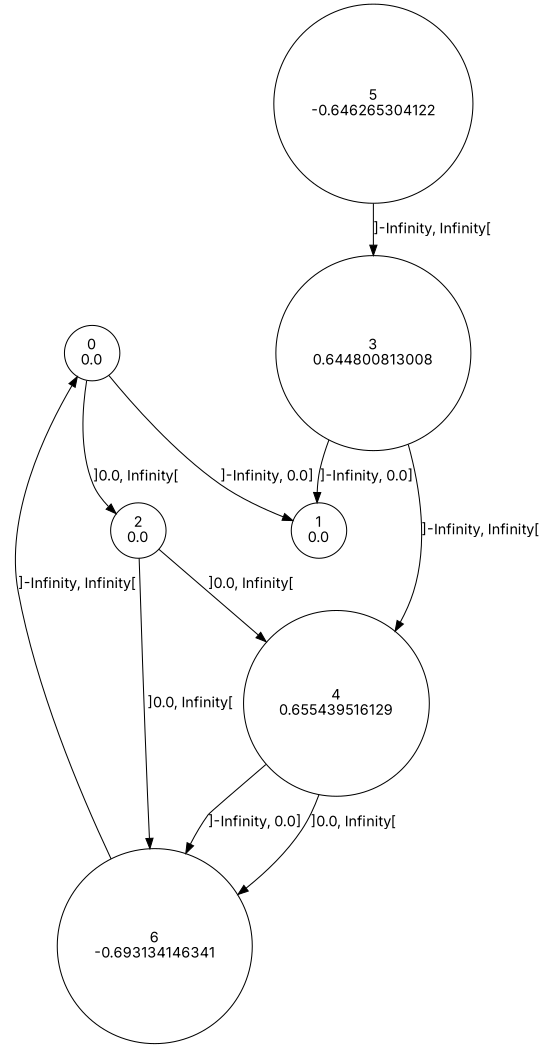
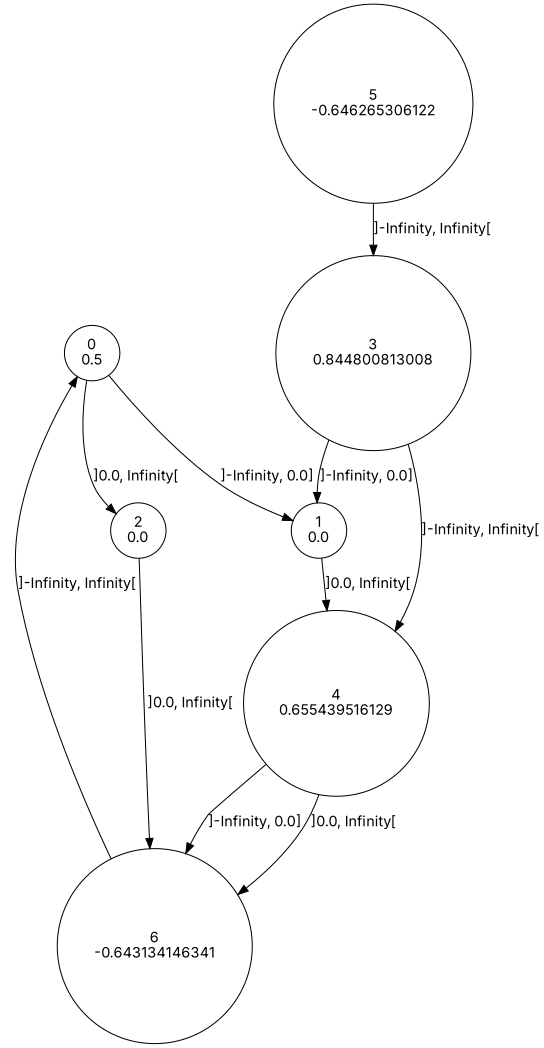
(373, 104) -> (373, 104)
(92, 353) -> (92, 353)
(373, 353) -> (373, 353)
(208, 592) -> (324, 579)
(155, 946) -> (155, 946)
